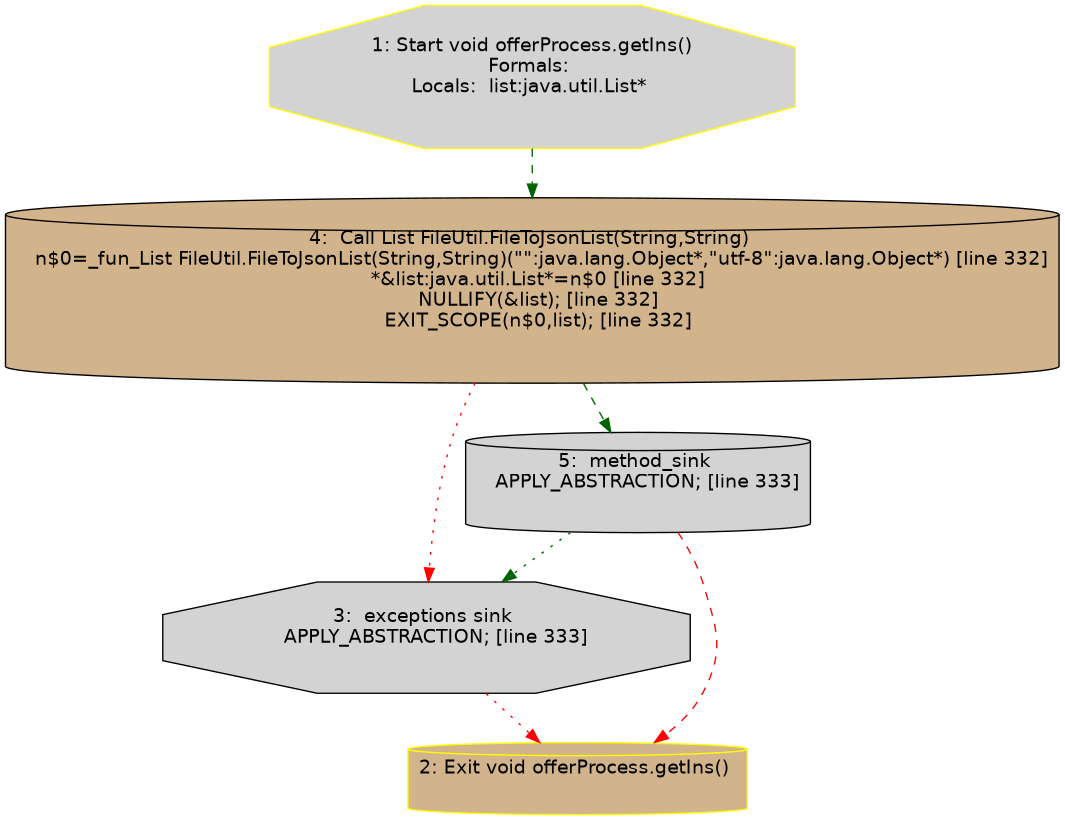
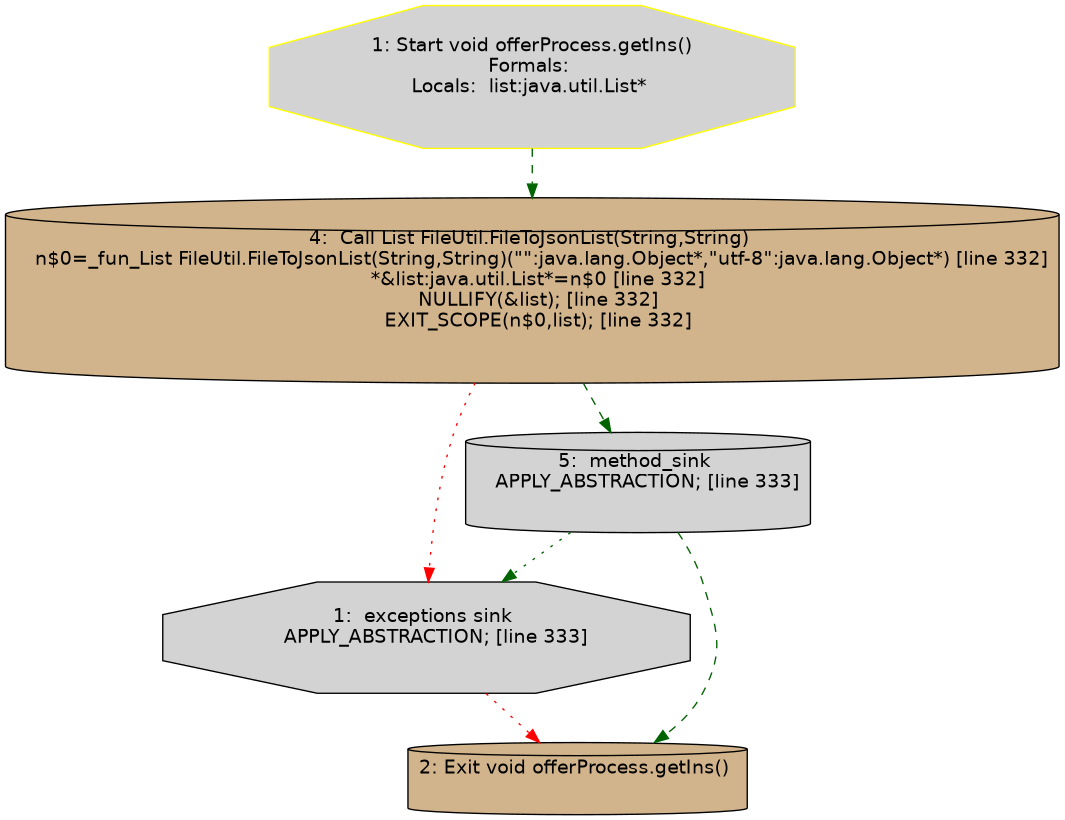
(427, 638) -> (427, 638)
(716, 638) -> (716, 638)
(578, 779) -> (578, 779)
